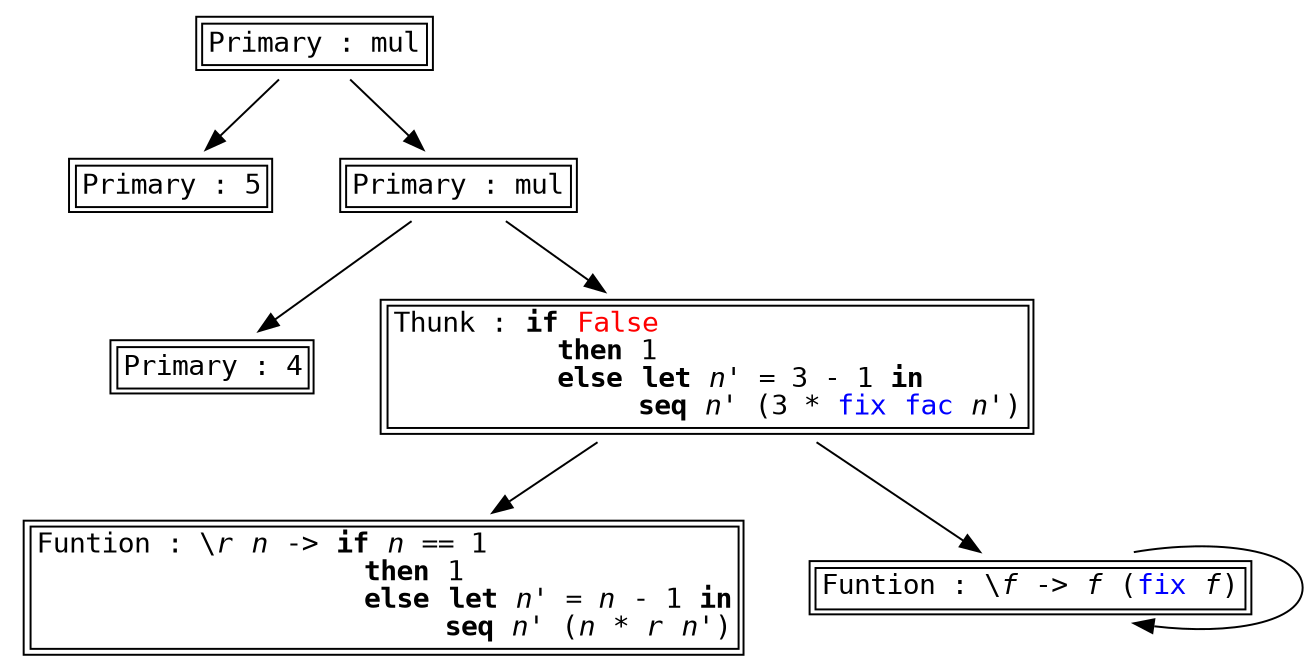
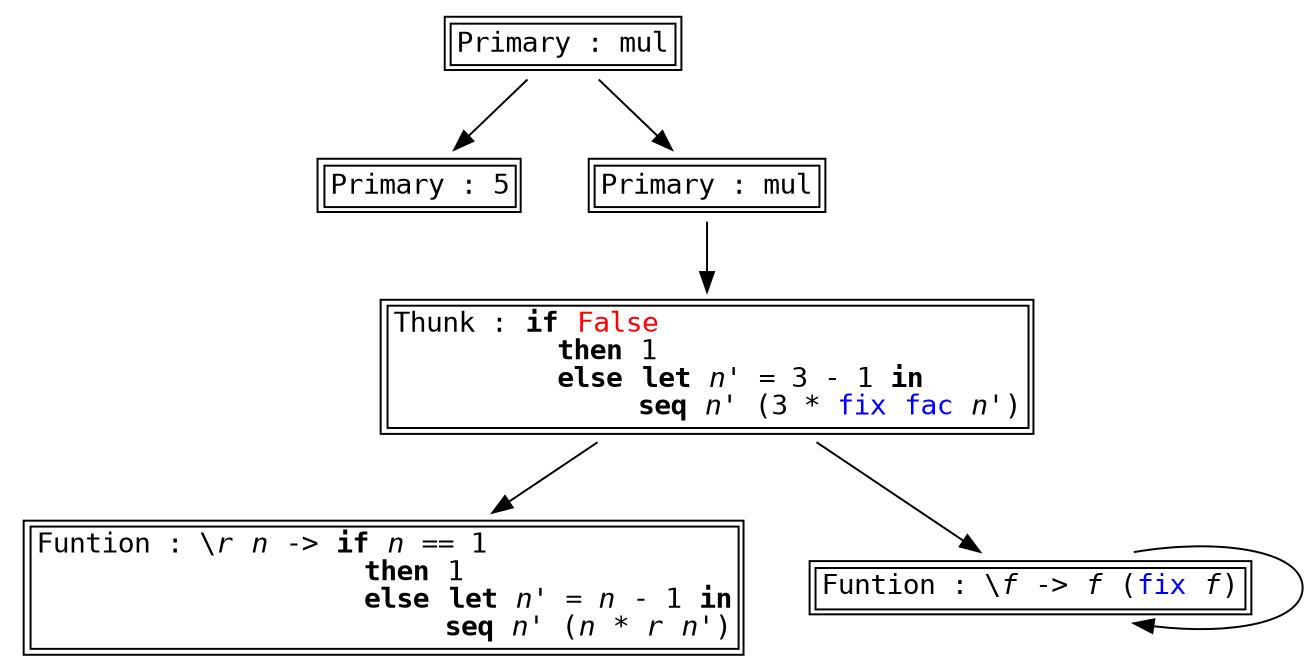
(212, 367) -> none
